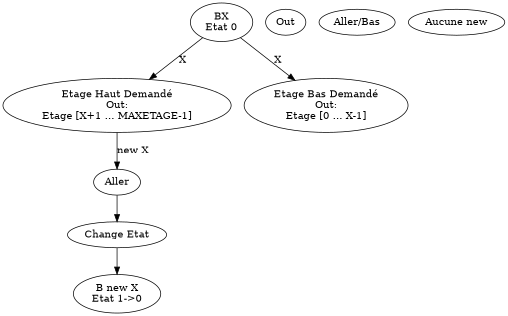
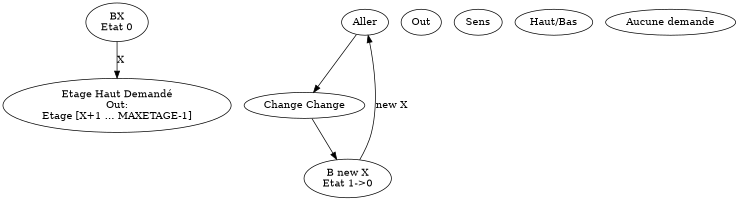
(357, 22) -> (554, 22)
(457, 22) -> (671, 22)
none -> (478, 22)
(326, 105) -> none
(117, 147) -> (375, 102)
(117, 235) -> (304, 105)
